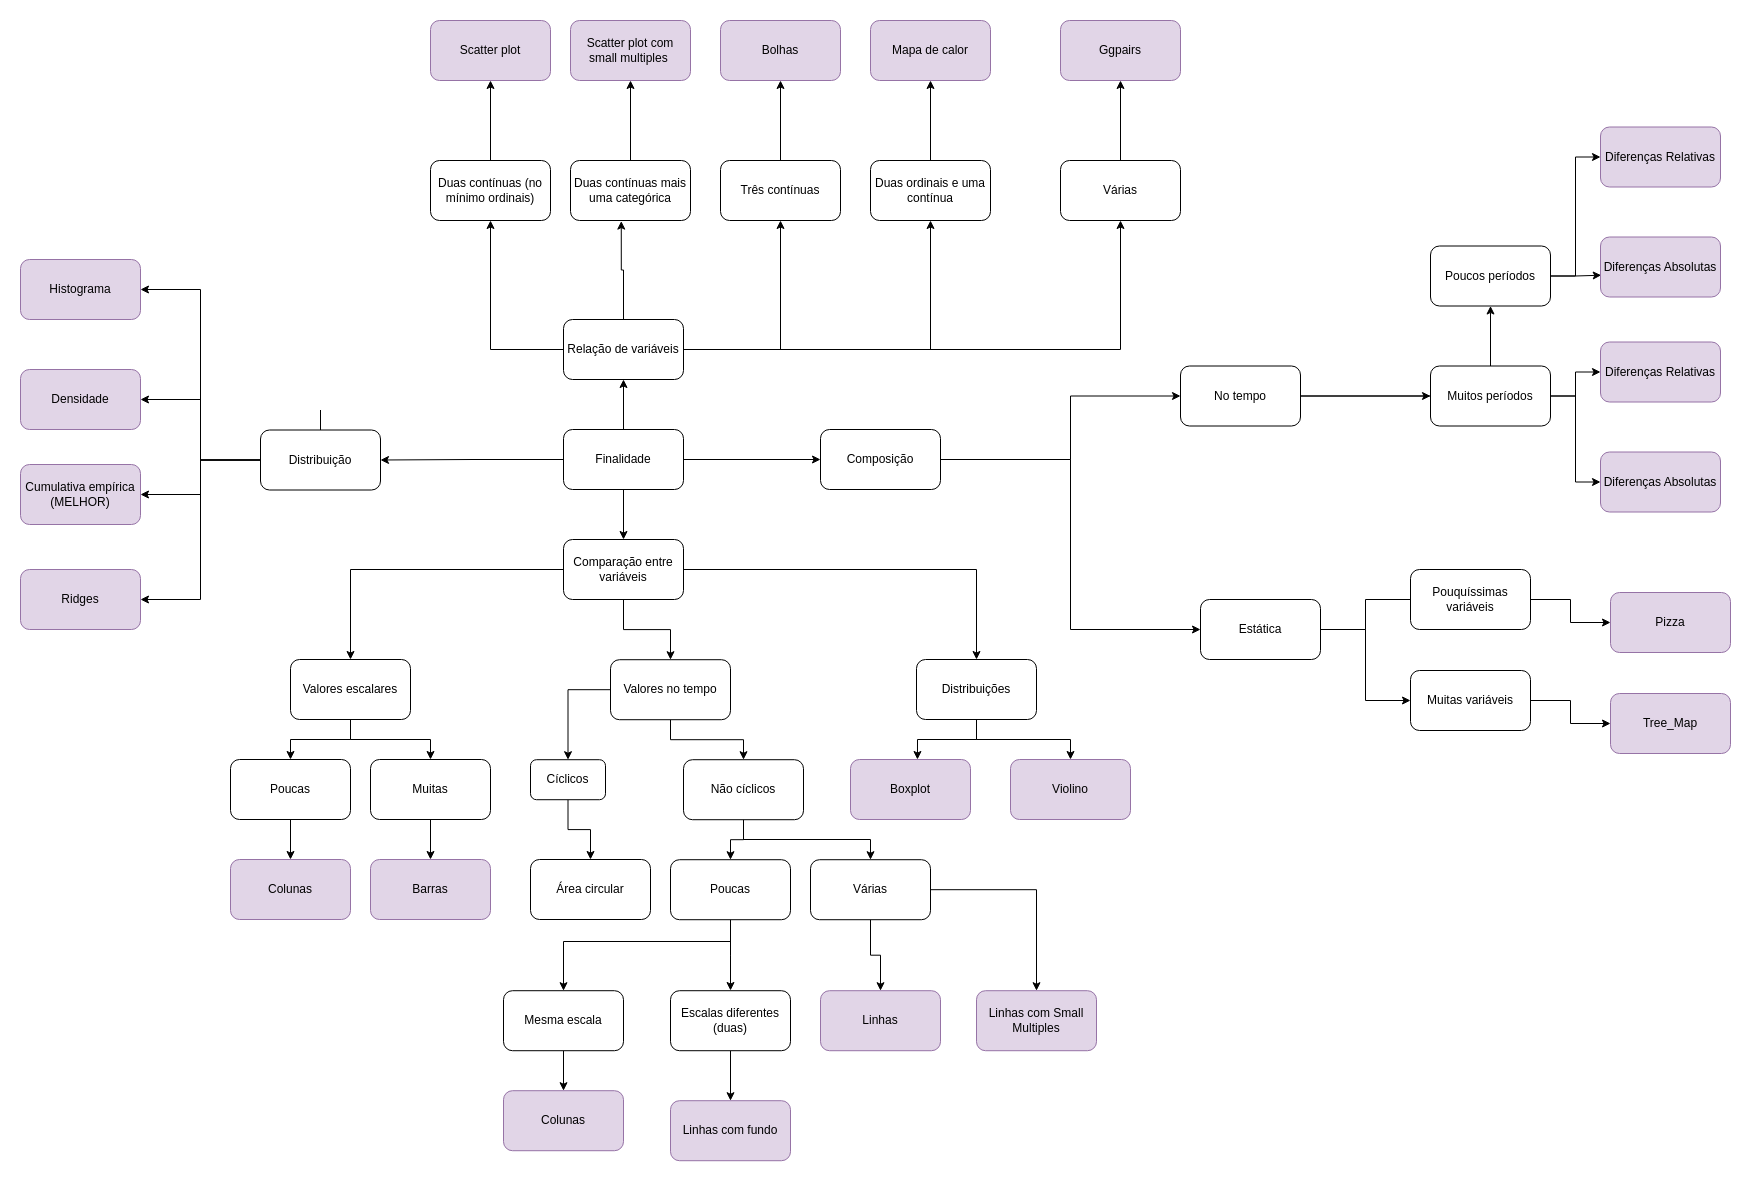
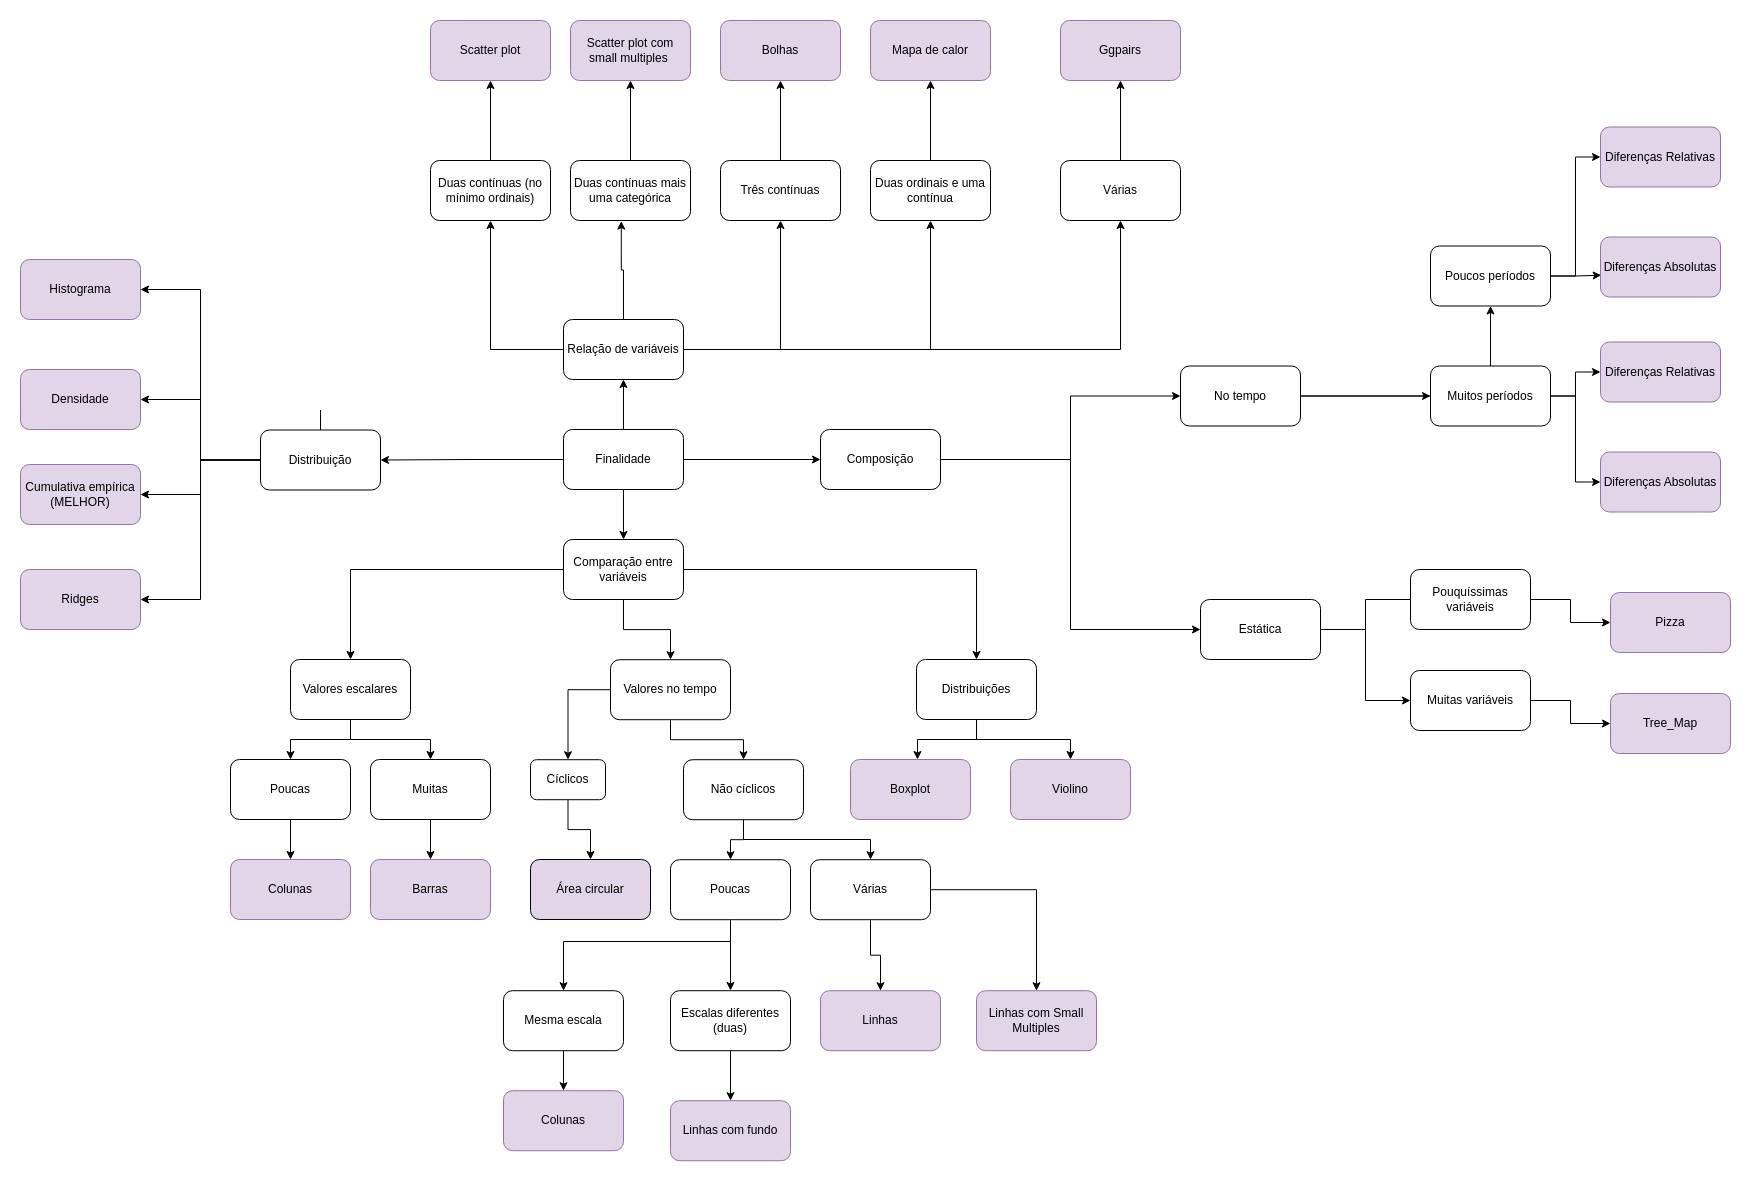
(591, 890) -> (591, 890)
